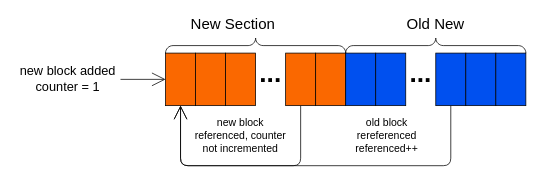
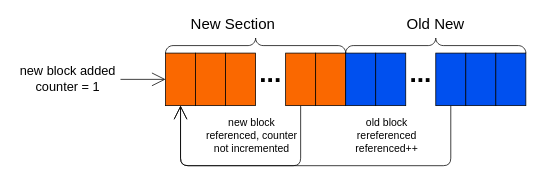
(240, 135) -> (252, 135)
